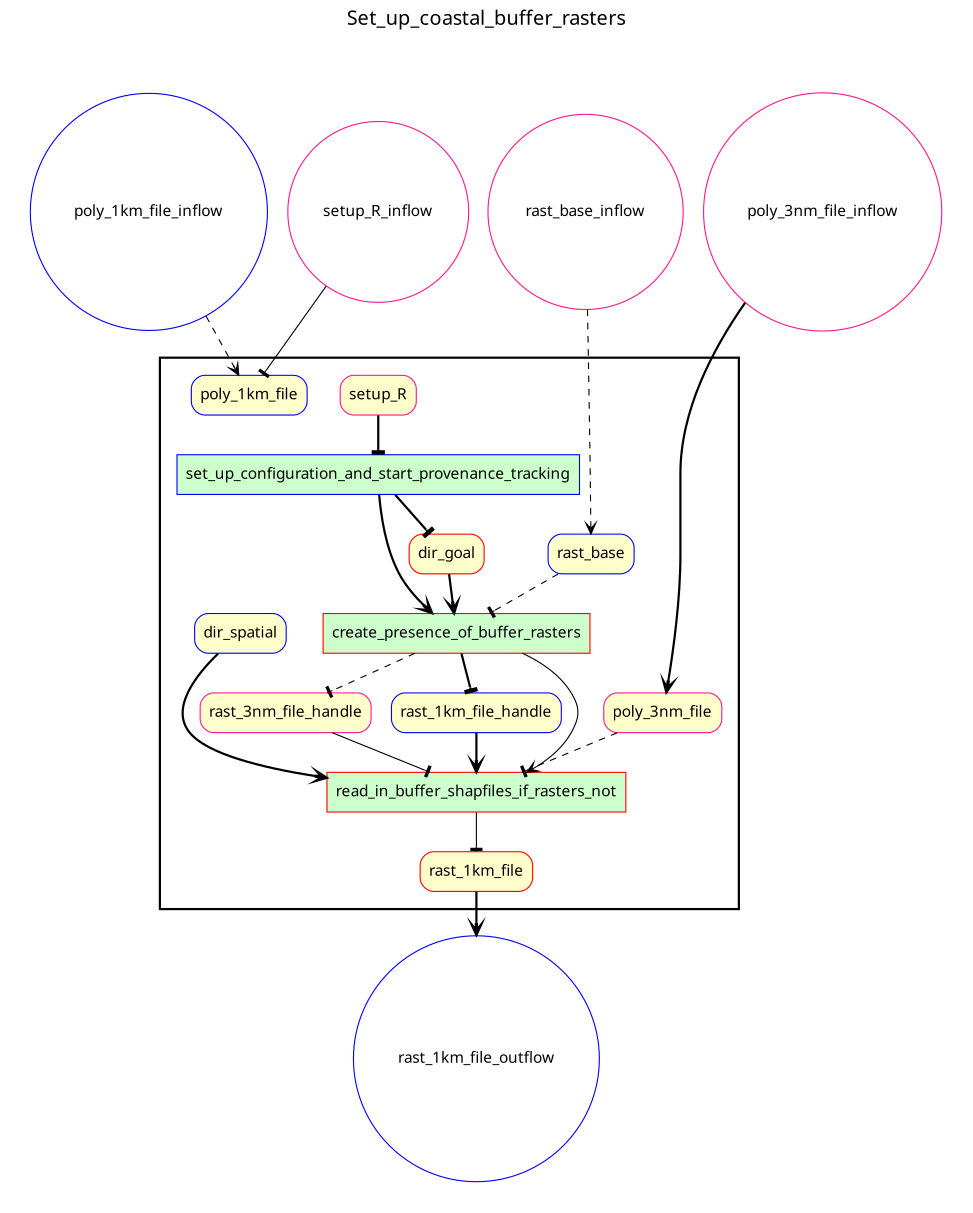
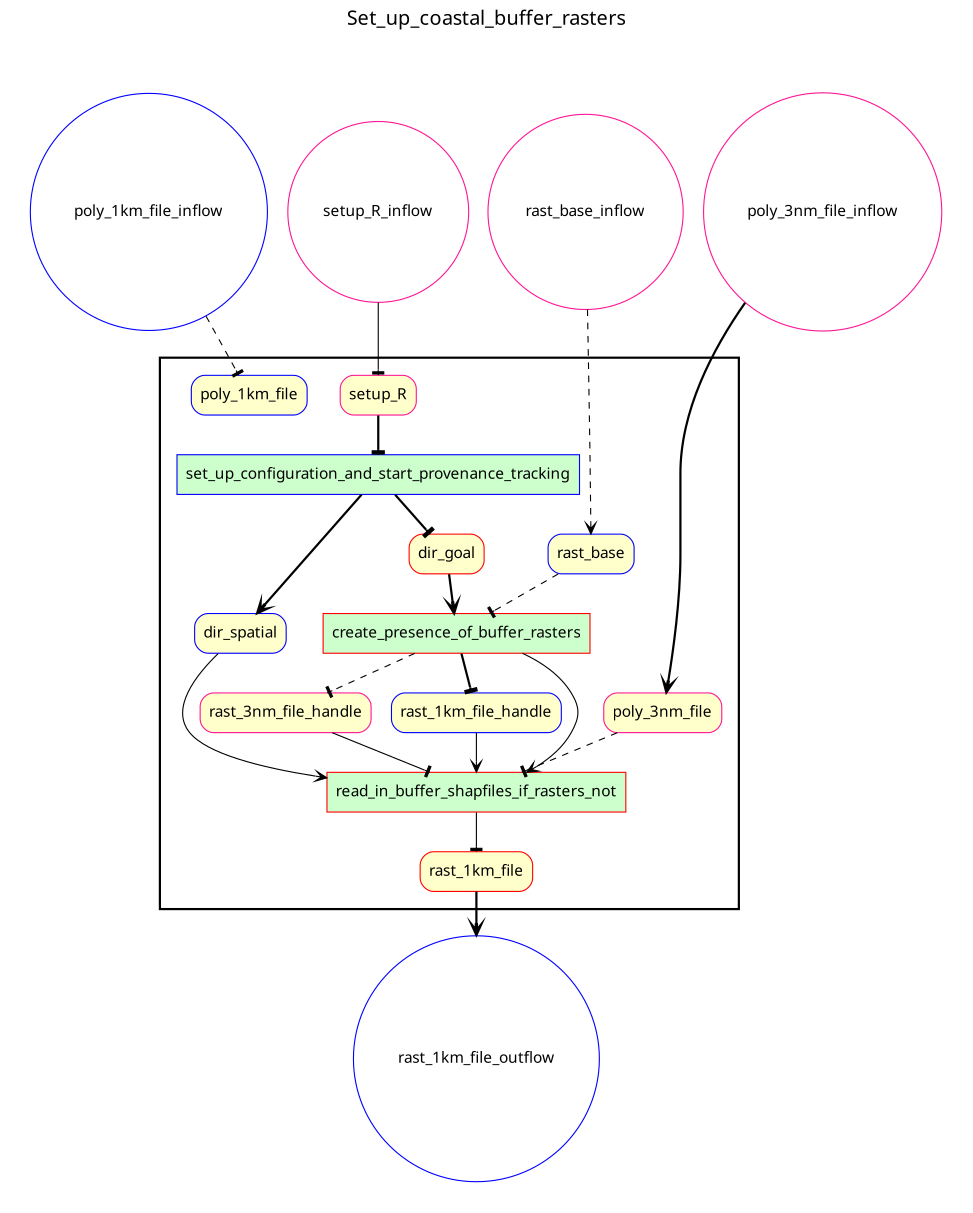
(296, 328) -> (378, 333)
(215, 332) -> (215, 332)
(391, 555) -> (313, 550)
(207, 746) -> (207, 746)
(476, 747) -> (476, 747)
